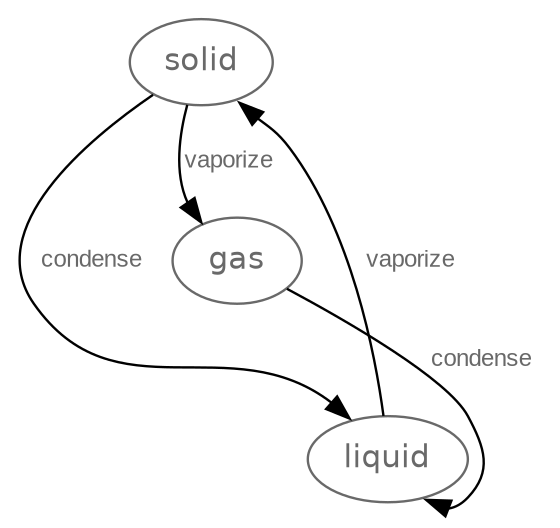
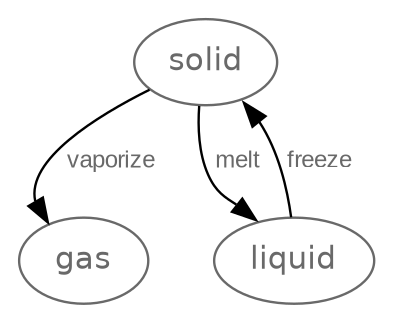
(92, 261) -> (238, 161)
(411, 261) -> (320, 161)
(429, 377) -> none
